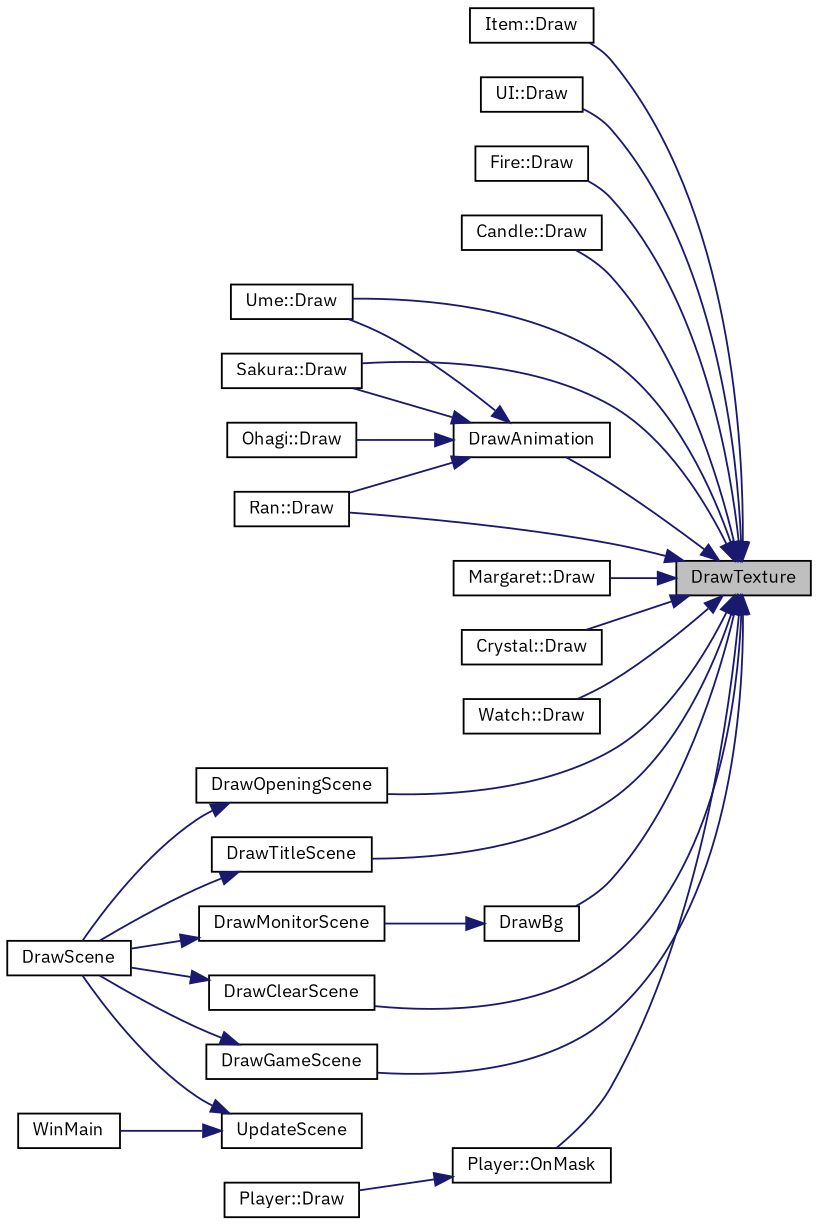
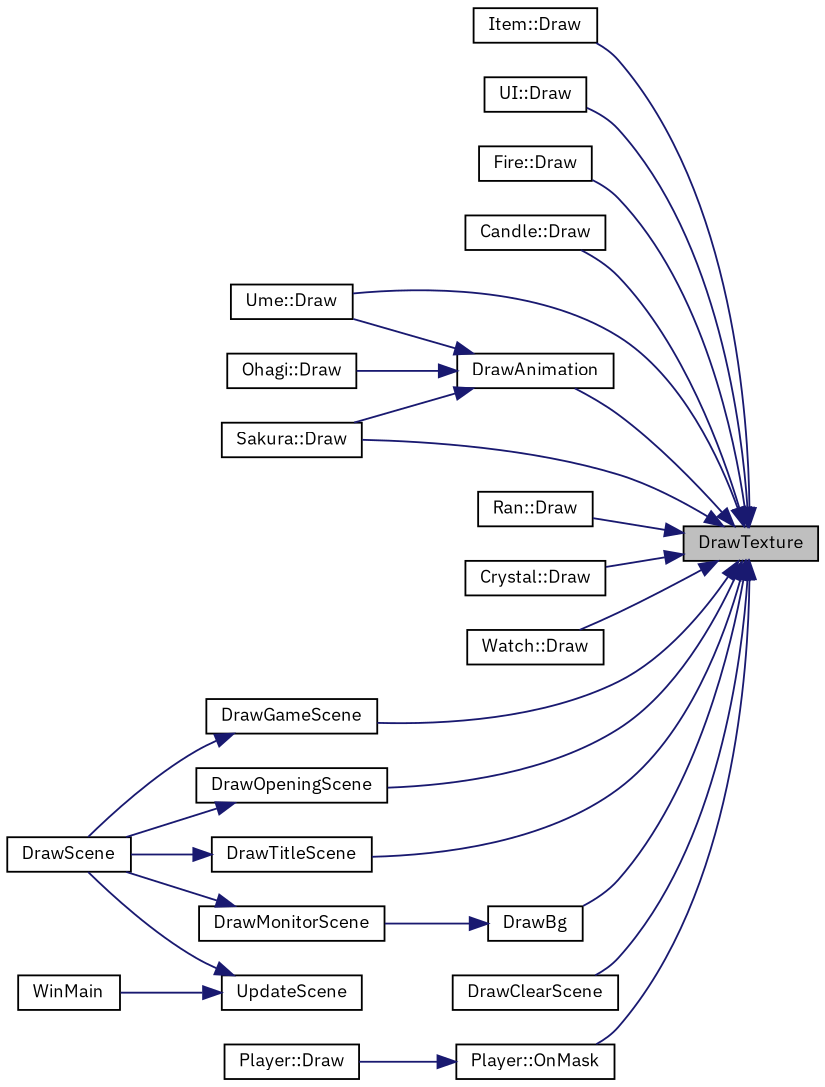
(401, 478) -> none
(532, 578) -> none
(161, 972) -> none
